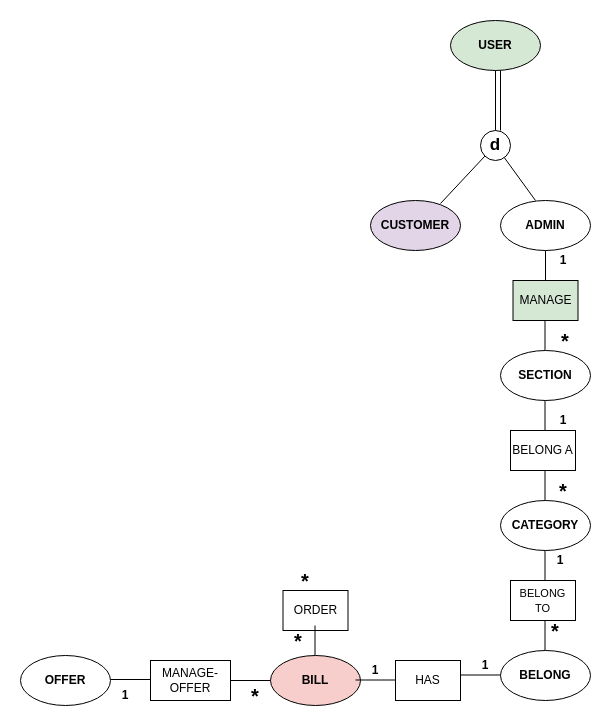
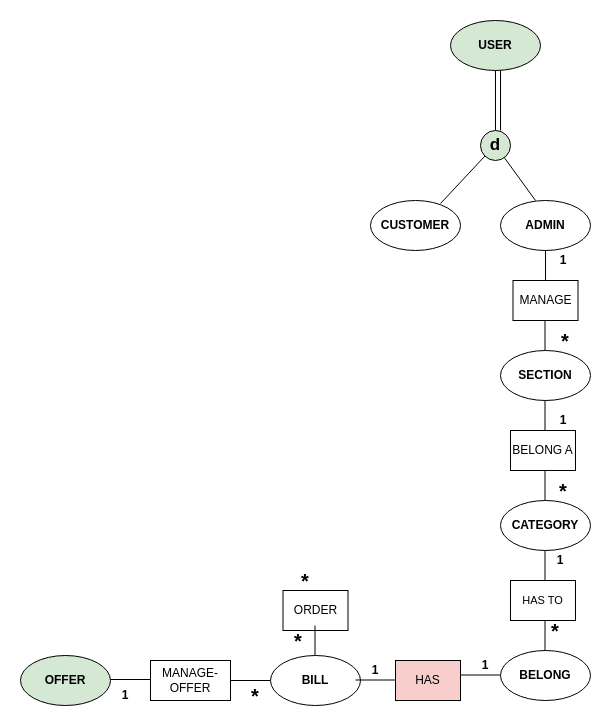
(496, 146) -> (496, 146)
(416, 226) -> (416, 226)
(546, 301) -> (546, 301)
(543, 601) -> (543, 601)
(66, 681) -> (66, 681)
(316, 681) -> (316, 681)
(428, 681) -> (428, 681)
